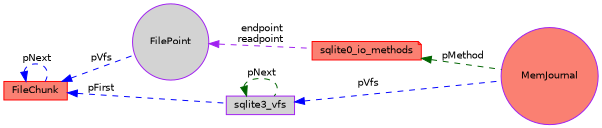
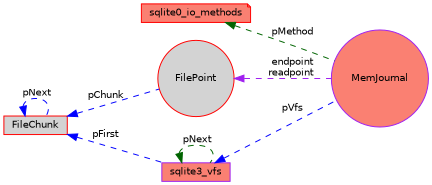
(171, 42) -> (196, 78)
(265, 46) -> (288, 78)
(100, 58) -> (104, 96)
(36, 91) -> (36, 125)
(260, 105) -> (196, 172)
